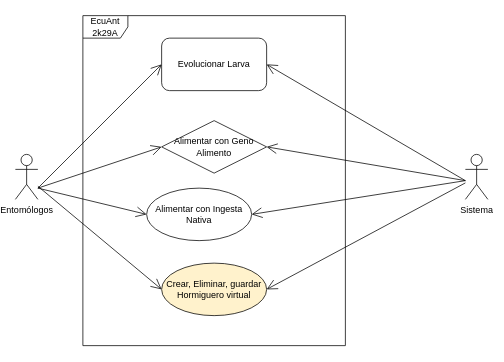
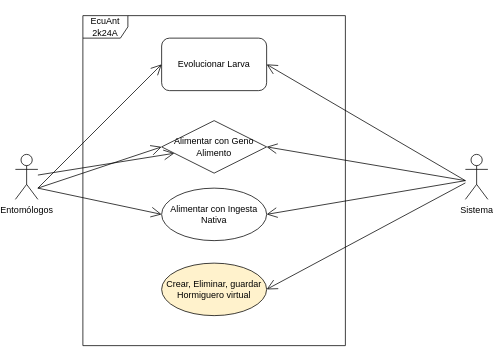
(105, 27) -> (105, 27)
(199, 214) -> (214, 214)
(101, 239) -> (71, 170)
